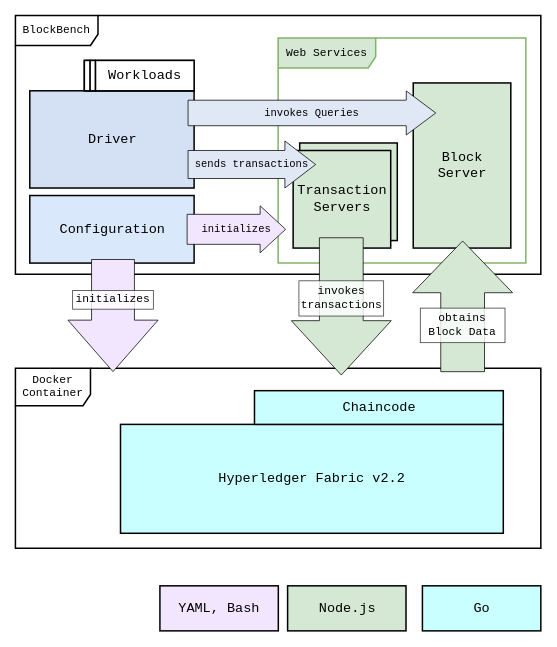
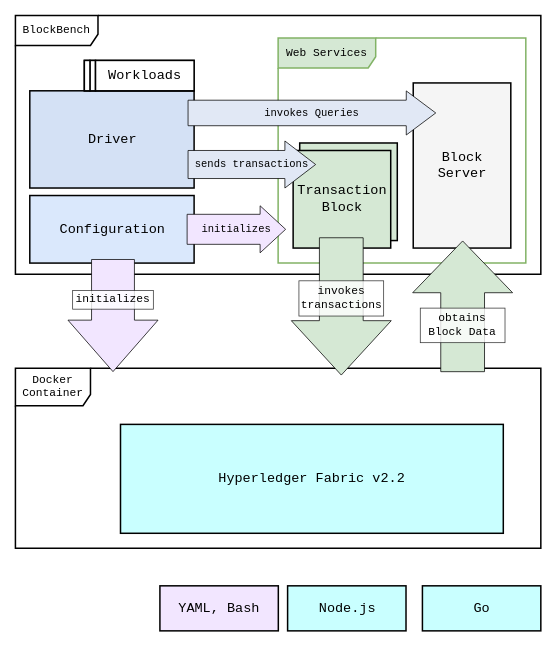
(462, 165) -> (462, 165)
(342, 199) -> (342, 199)
(379, 407) -> none
(347, 608) -> (347, 608)
